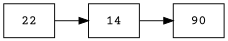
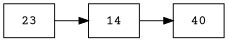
(29, 21) -> (29, 21)
(199, 21) -> (199, 21)
